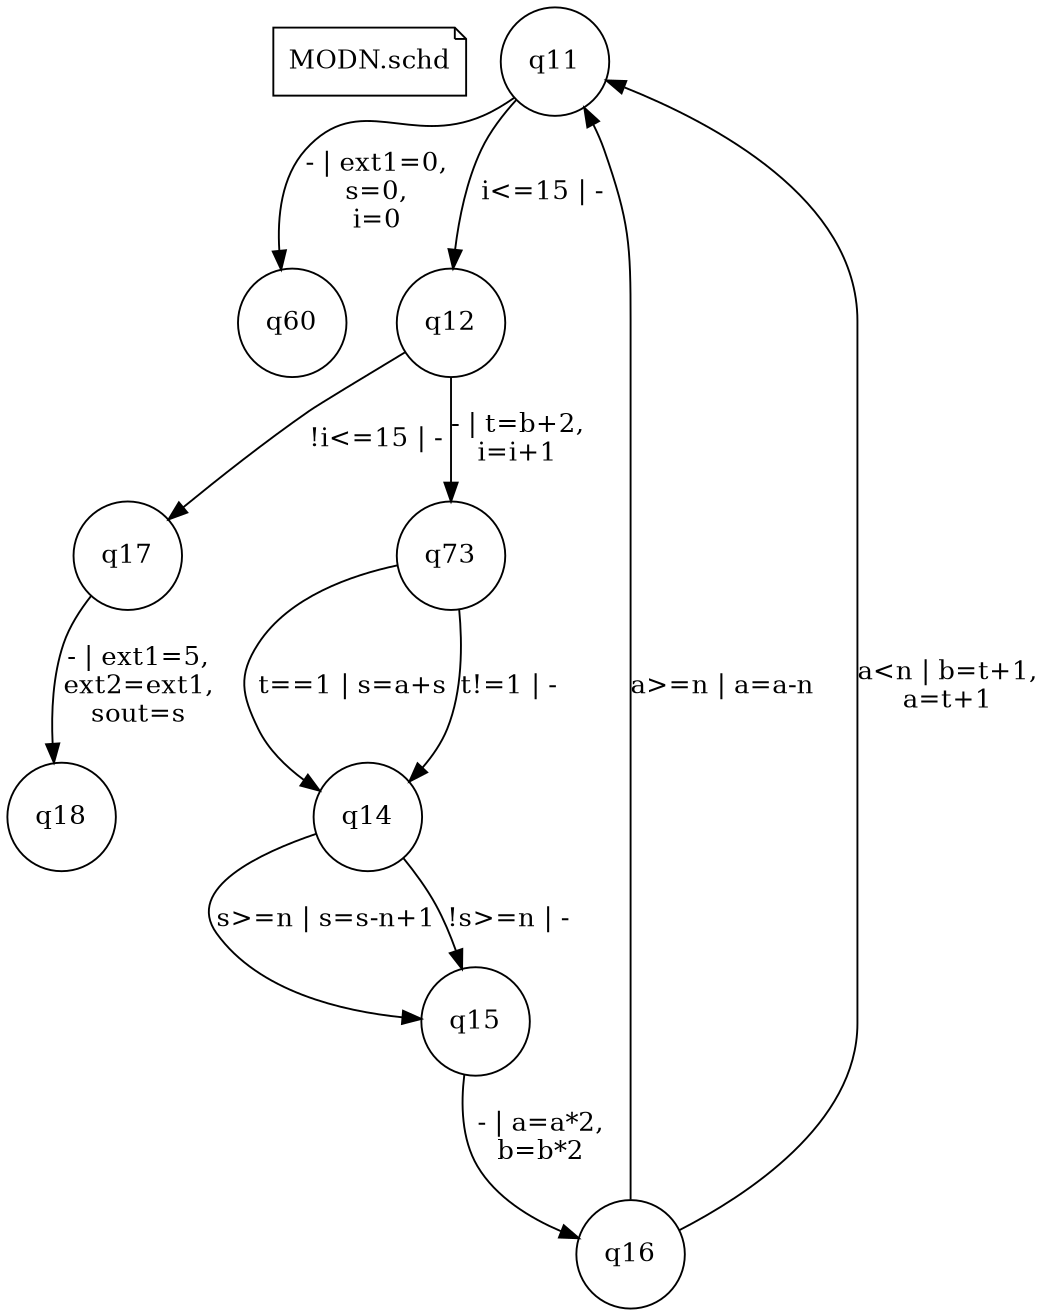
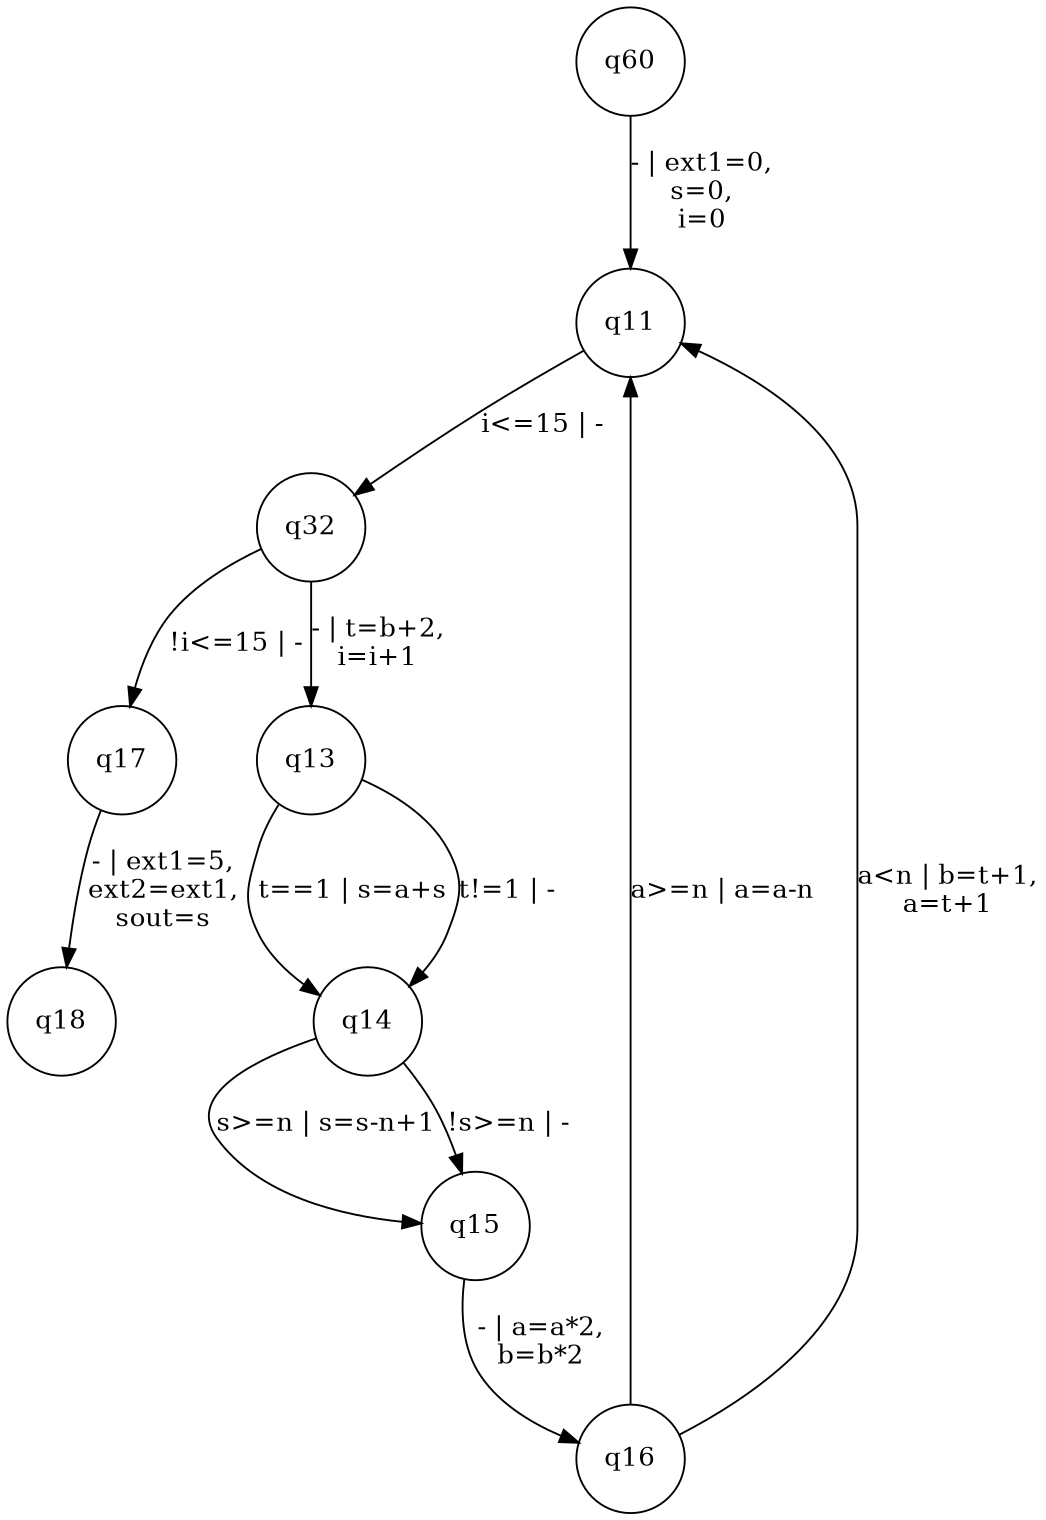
(370, 62) -> none
(355, 122) -> (631, 183)
(451, 323) -> (311, 527)
(451, 556) -> (311, 760)
